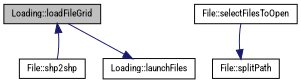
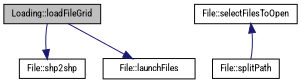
(239, 36) -> (252, 46)
(59, 46) -> (46, 36)
(149, 69) -> (149, 69)
